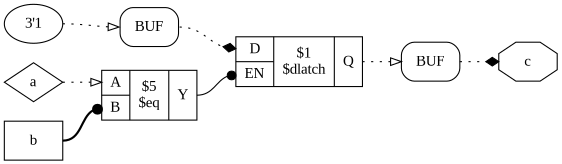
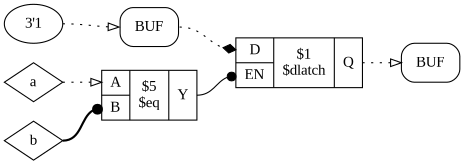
(528, 62) -> none
(34, 141) -> (34, 141)
